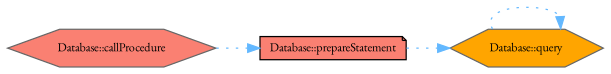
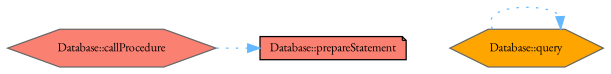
(422, 48) -> none
